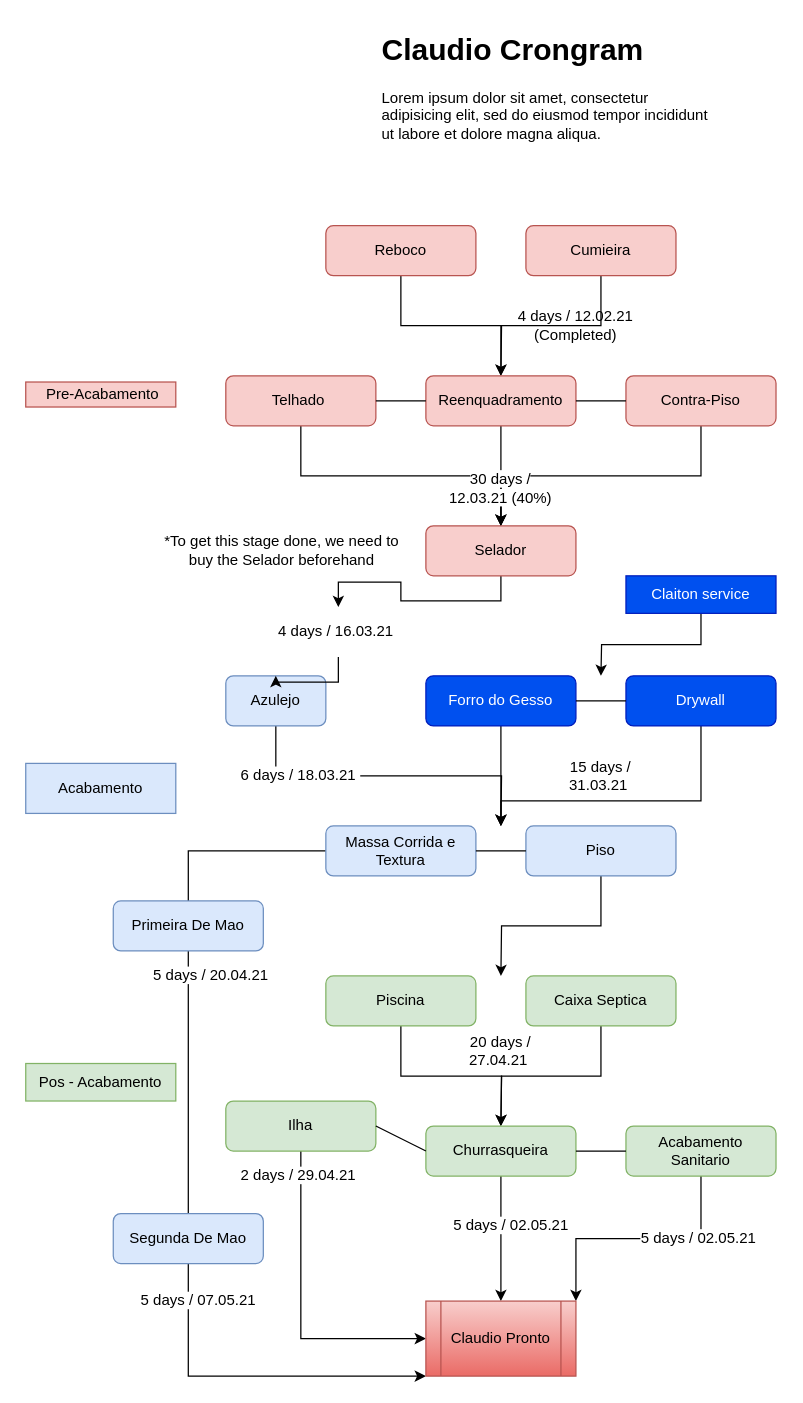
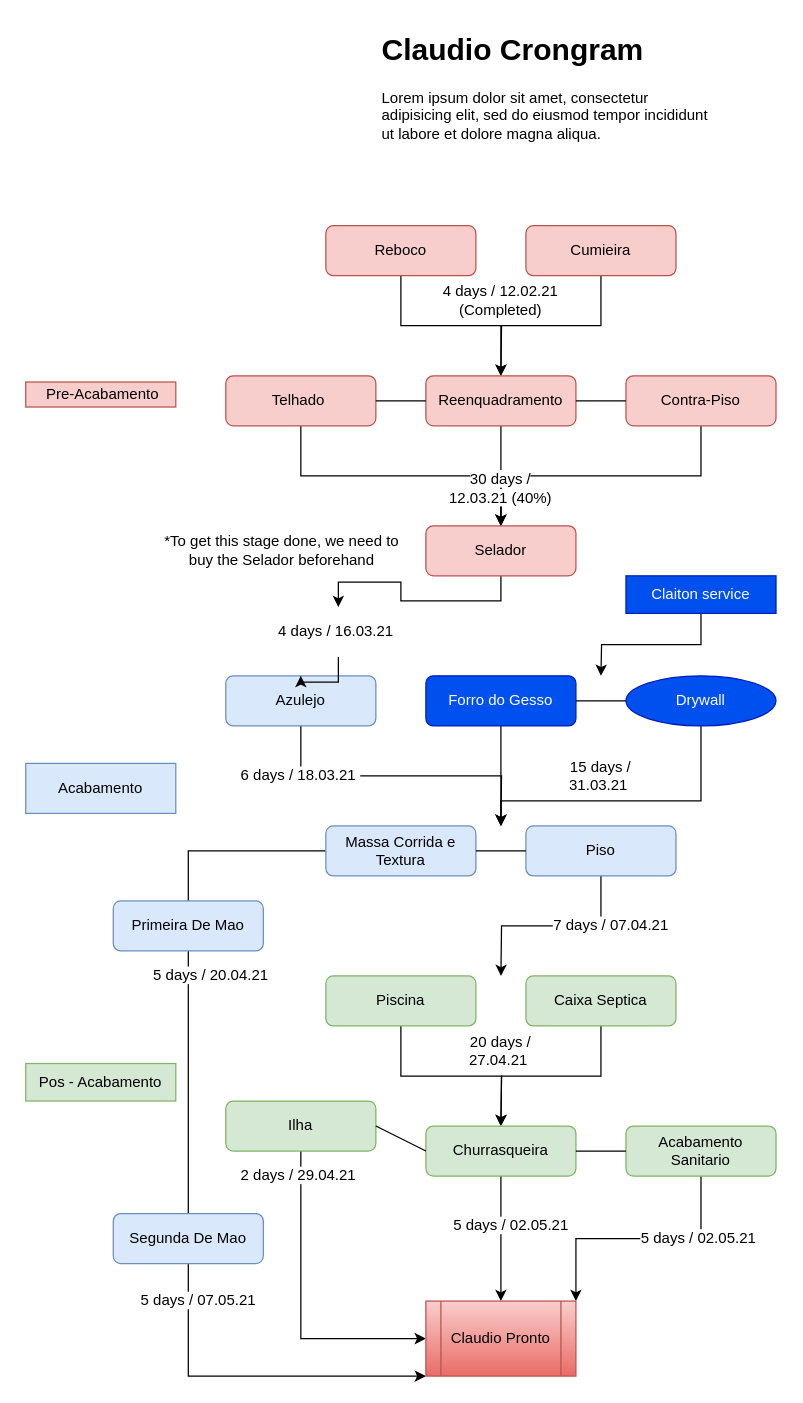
(576, 326) -> (501, 301)
(276, 701) -> (301, 701)
(701, 701) -> (701, 701)
none -> (613, 926)
